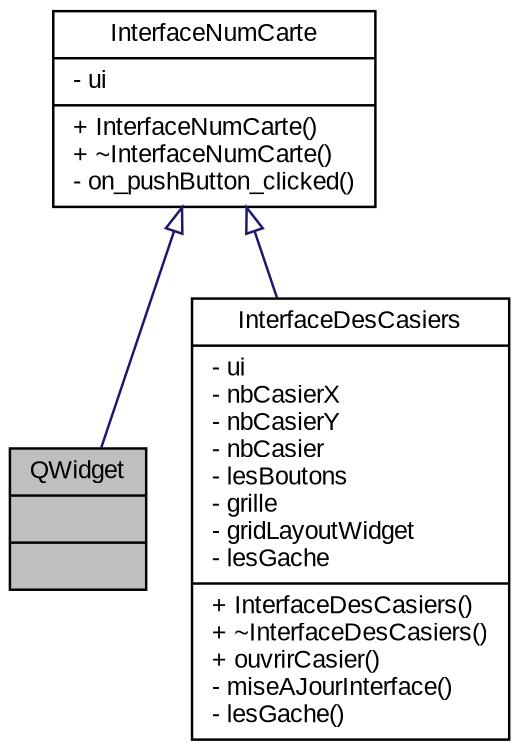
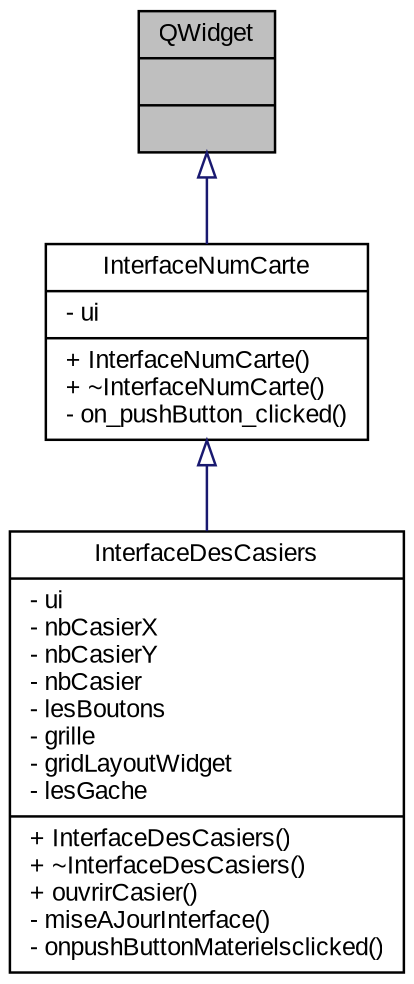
(138, 340) -> (207, 211)
(279, 715) -> (207, 948)
